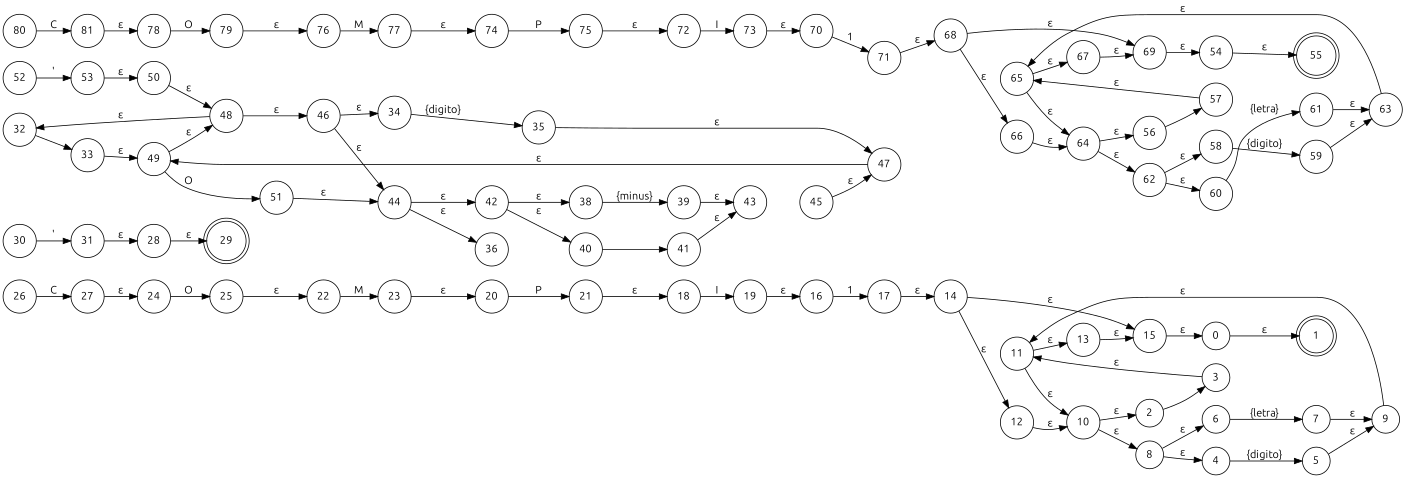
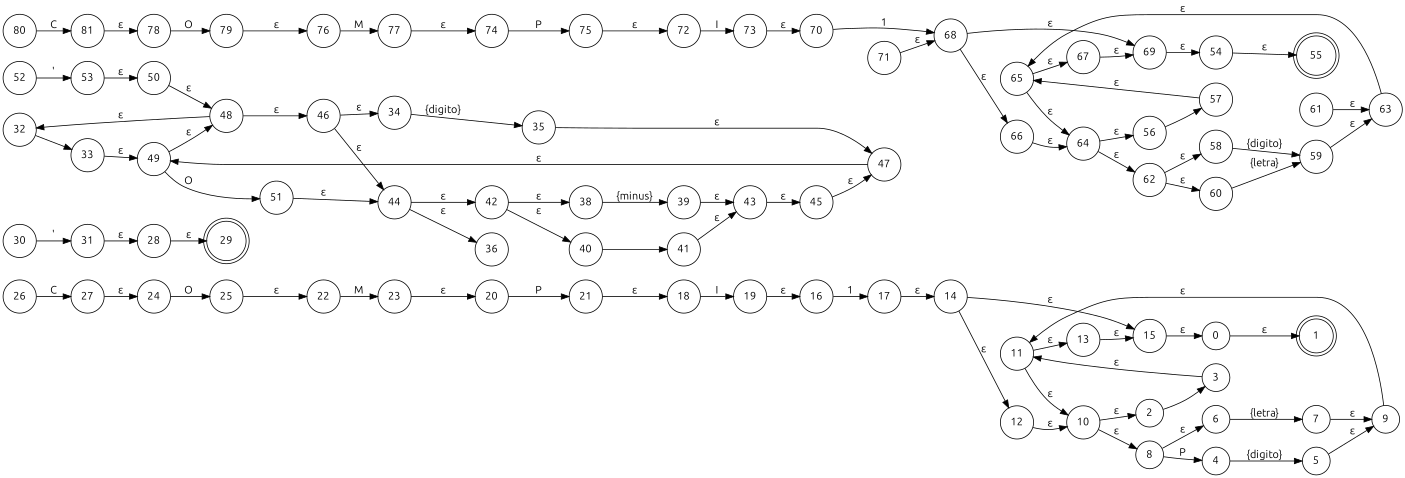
(847, 43) -> (880, 28)
(1247, 135) -> (1262, 177)
none -> (779, 202)
(1183, 453) -> (1183, 453)
